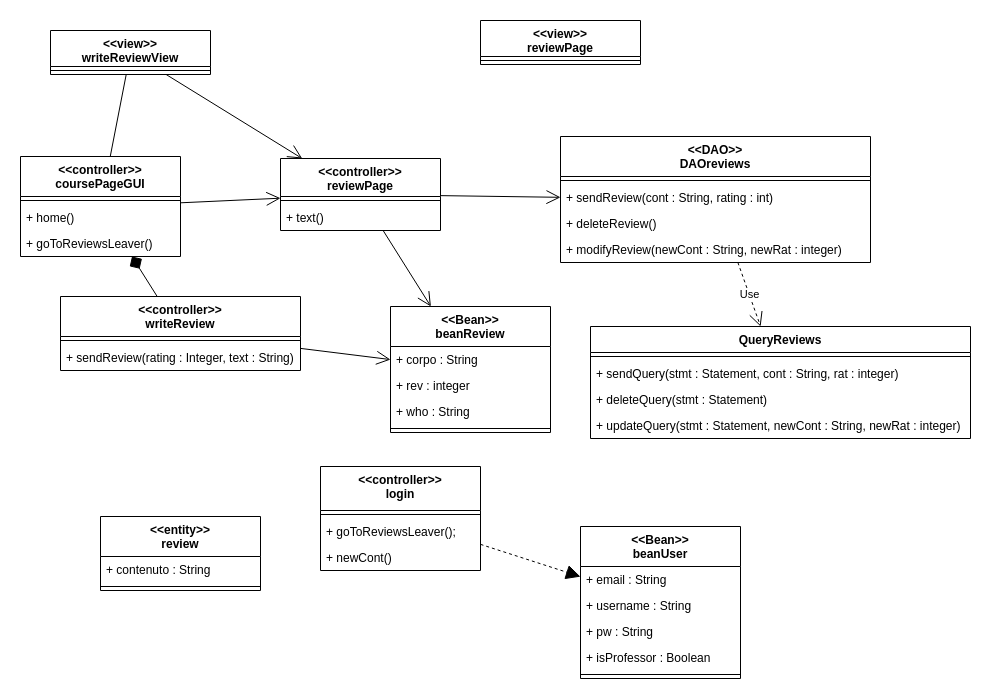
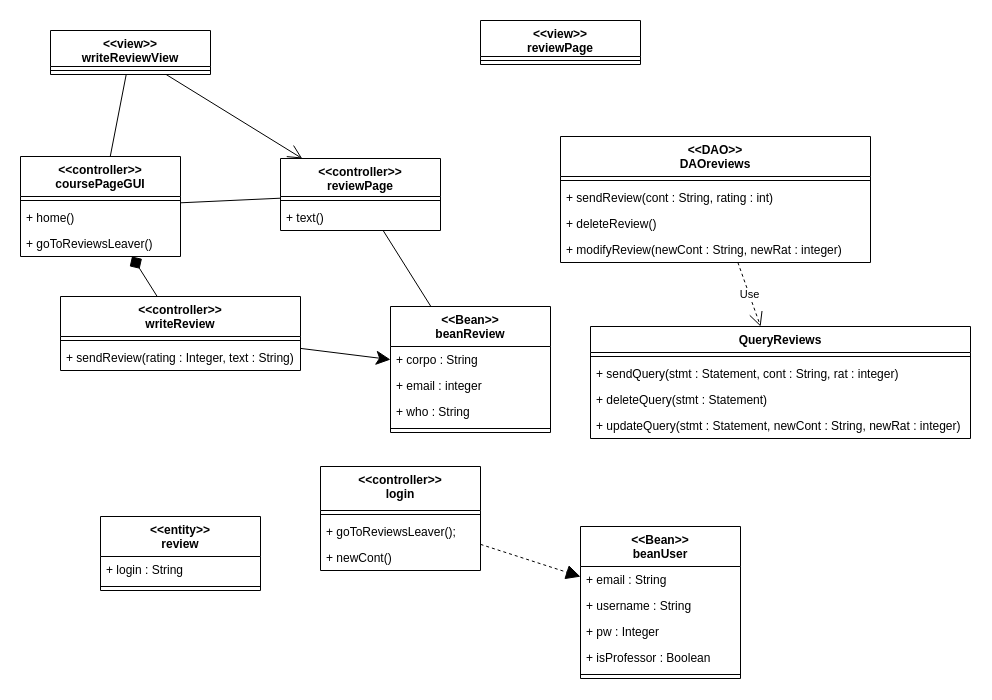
(500, 196) -> none
(274, 198) -> (275, 198)
(428, 302) -> (429, 303)
(382, 359) -> (378, 358)
(439, 387) -> (443, 387)
(166, 571) -> (149, 571)
(622, 633) -> (627, 633)
